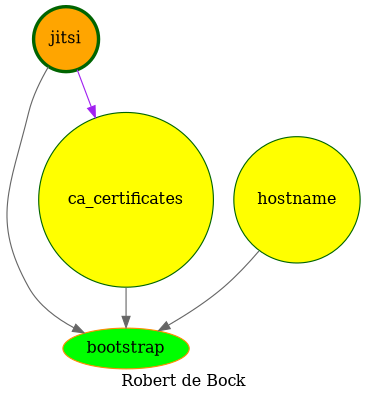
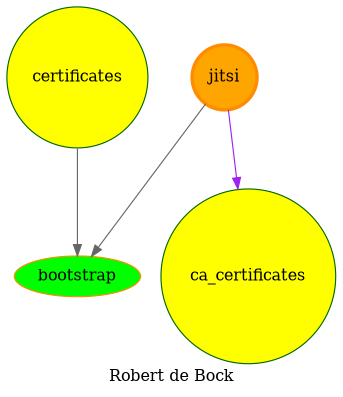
(66, 39) -> (225, 77)
(297, 200) -> (77, 77)
(126, 302) -> none
